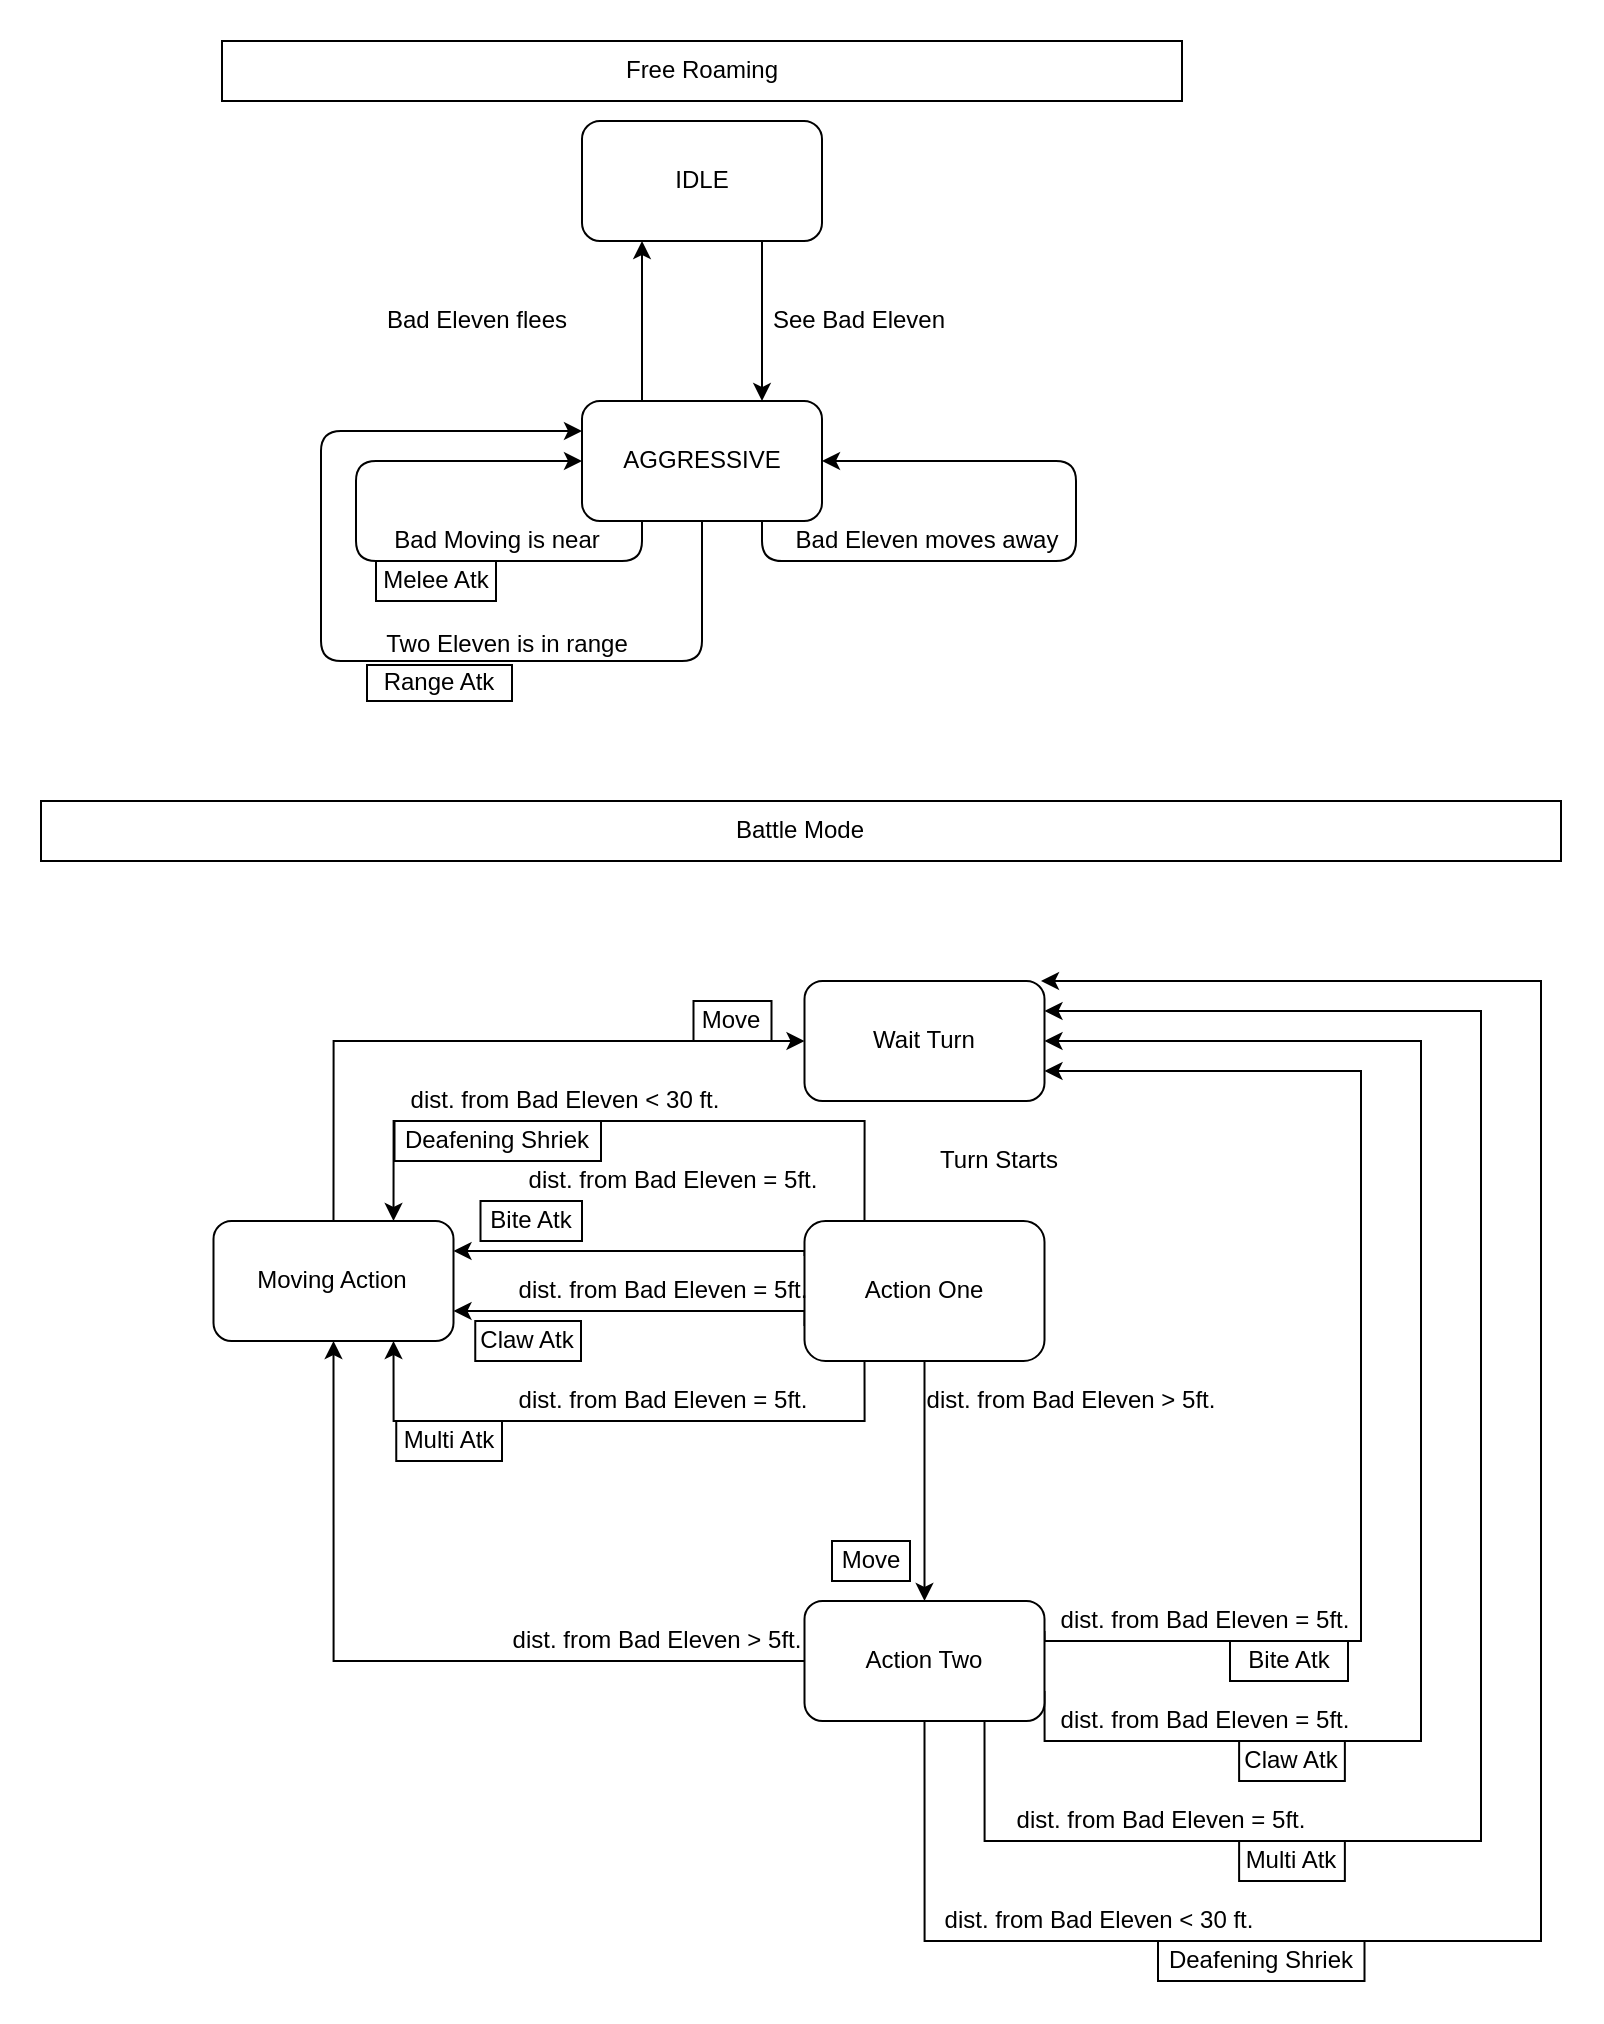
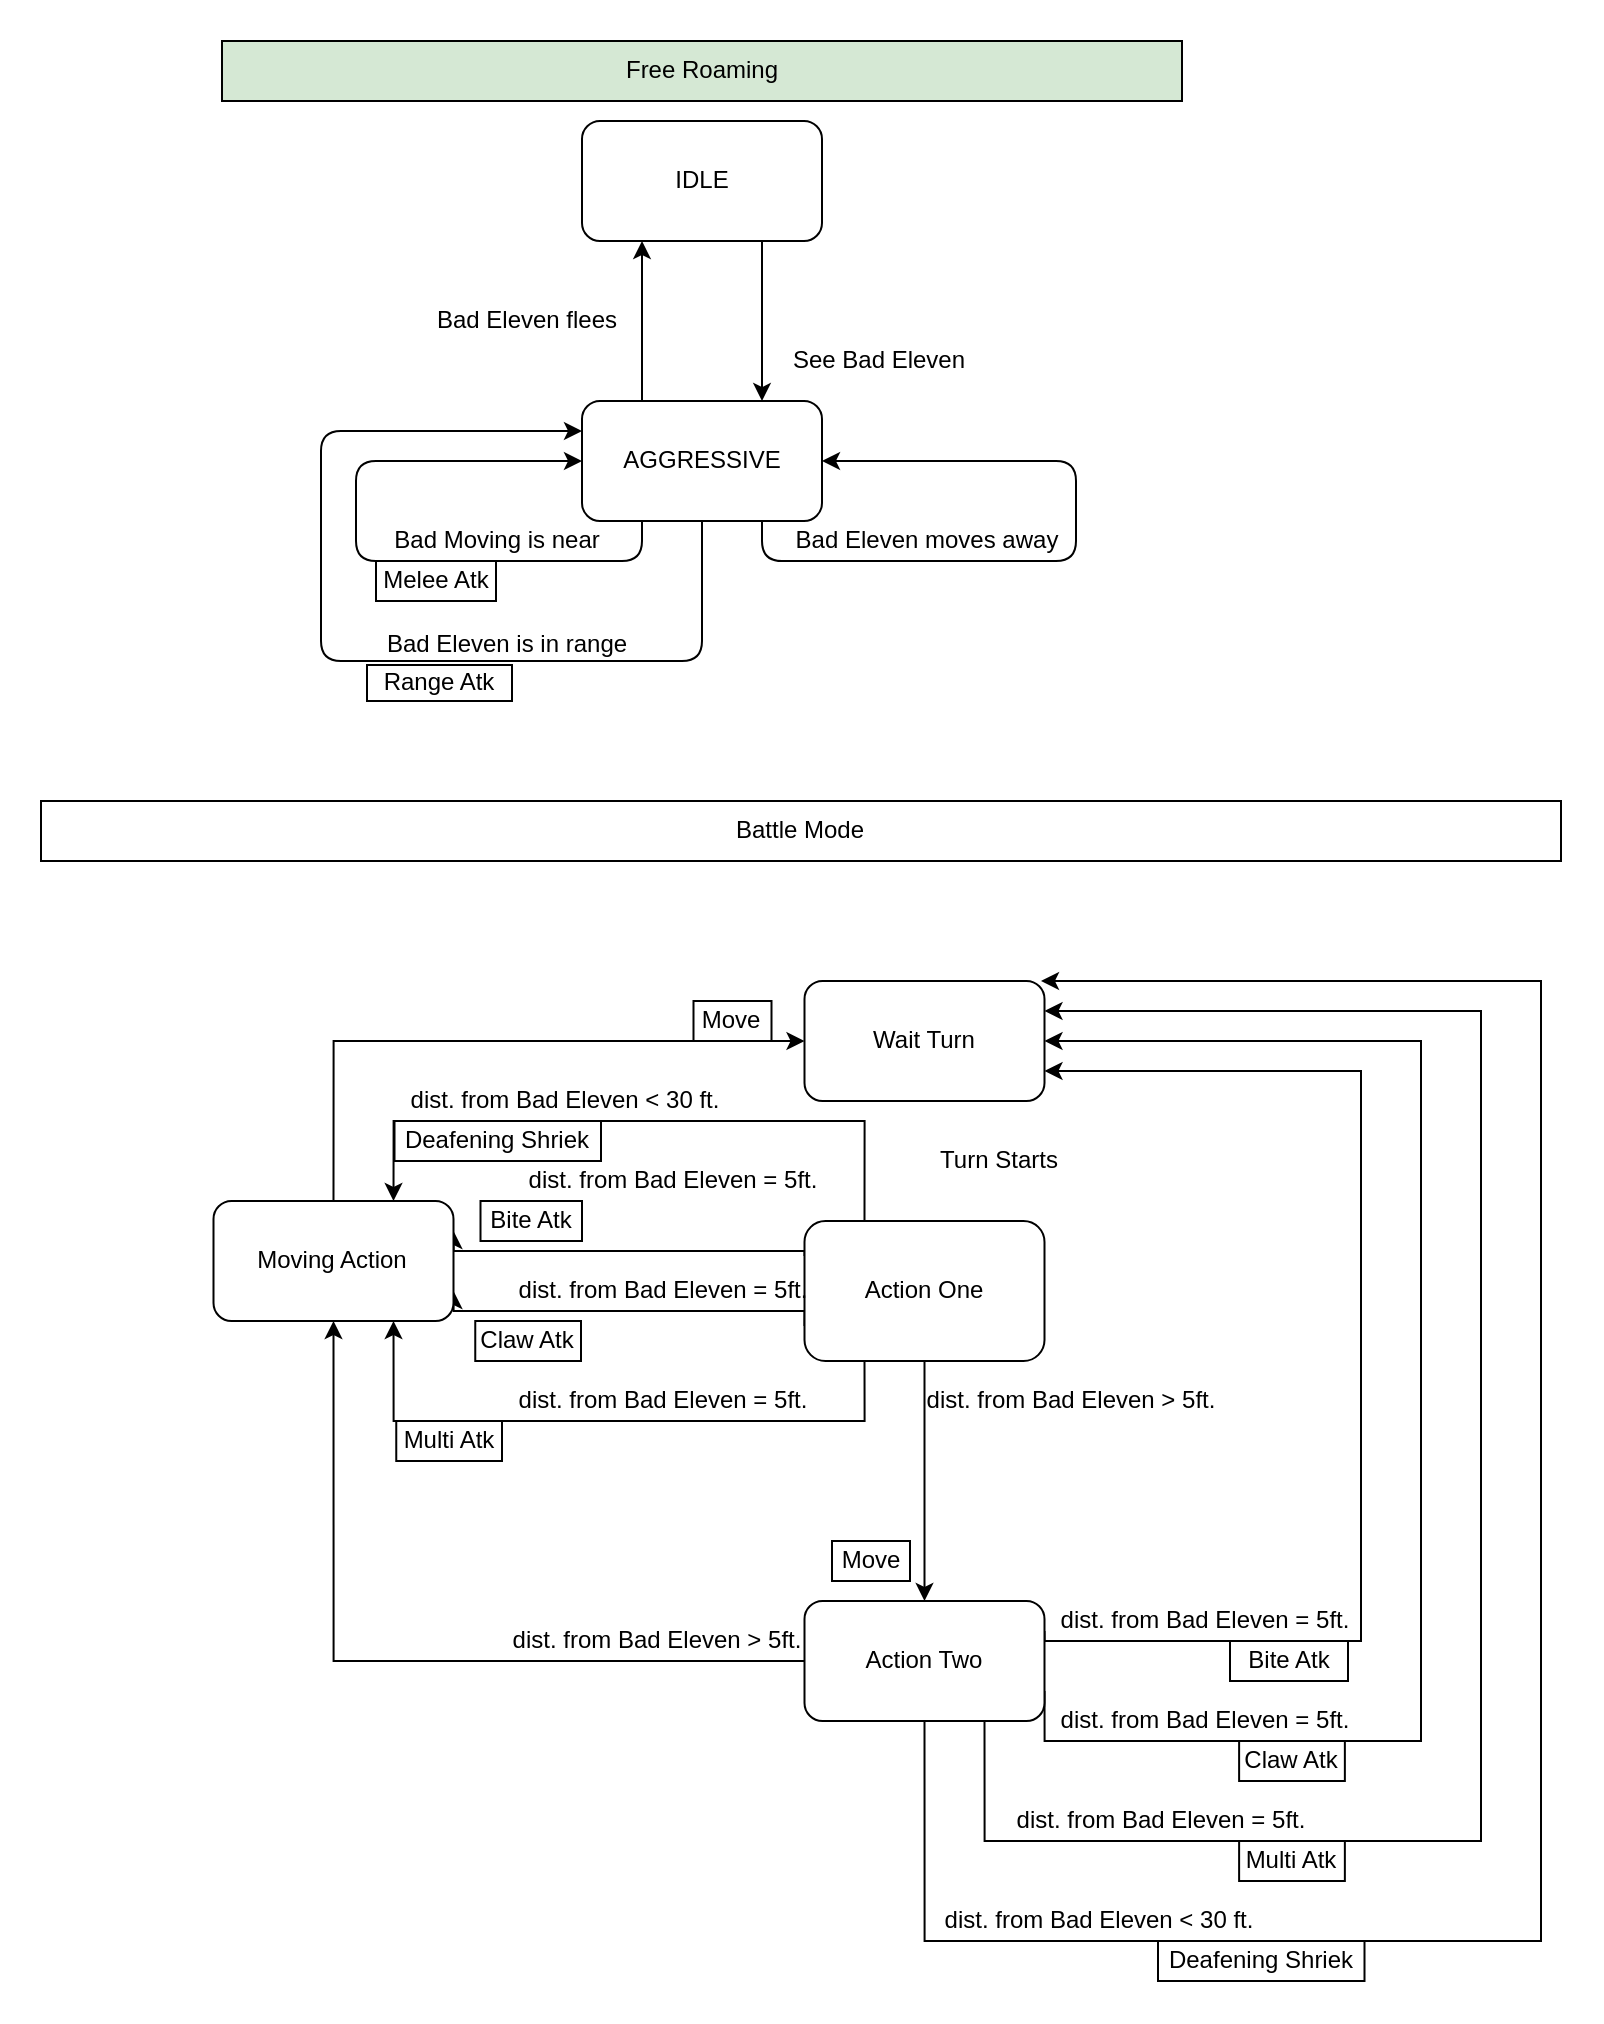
(702, 71) -> (702, 71)
(476, 321) -> (526, 321)
(858, 321) -> (878, 361)
(508, 645) -> (508, 645)
(334, 1281) -> (334, 1261)
